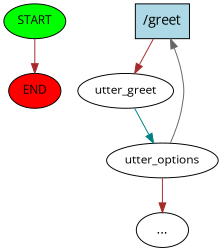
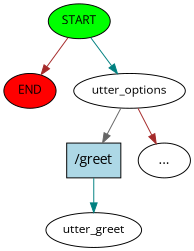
(146, 52) -> (94, 191)
(142, 121) -> (101, 52)
